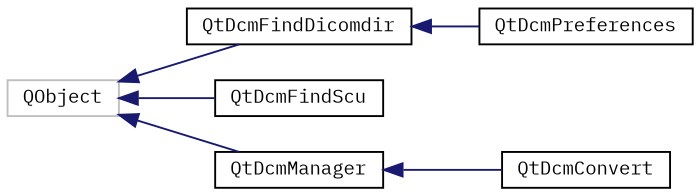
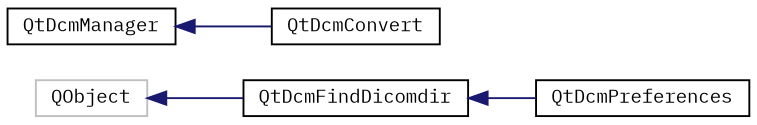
(299, 98) -> none
(188, 136) -> none
